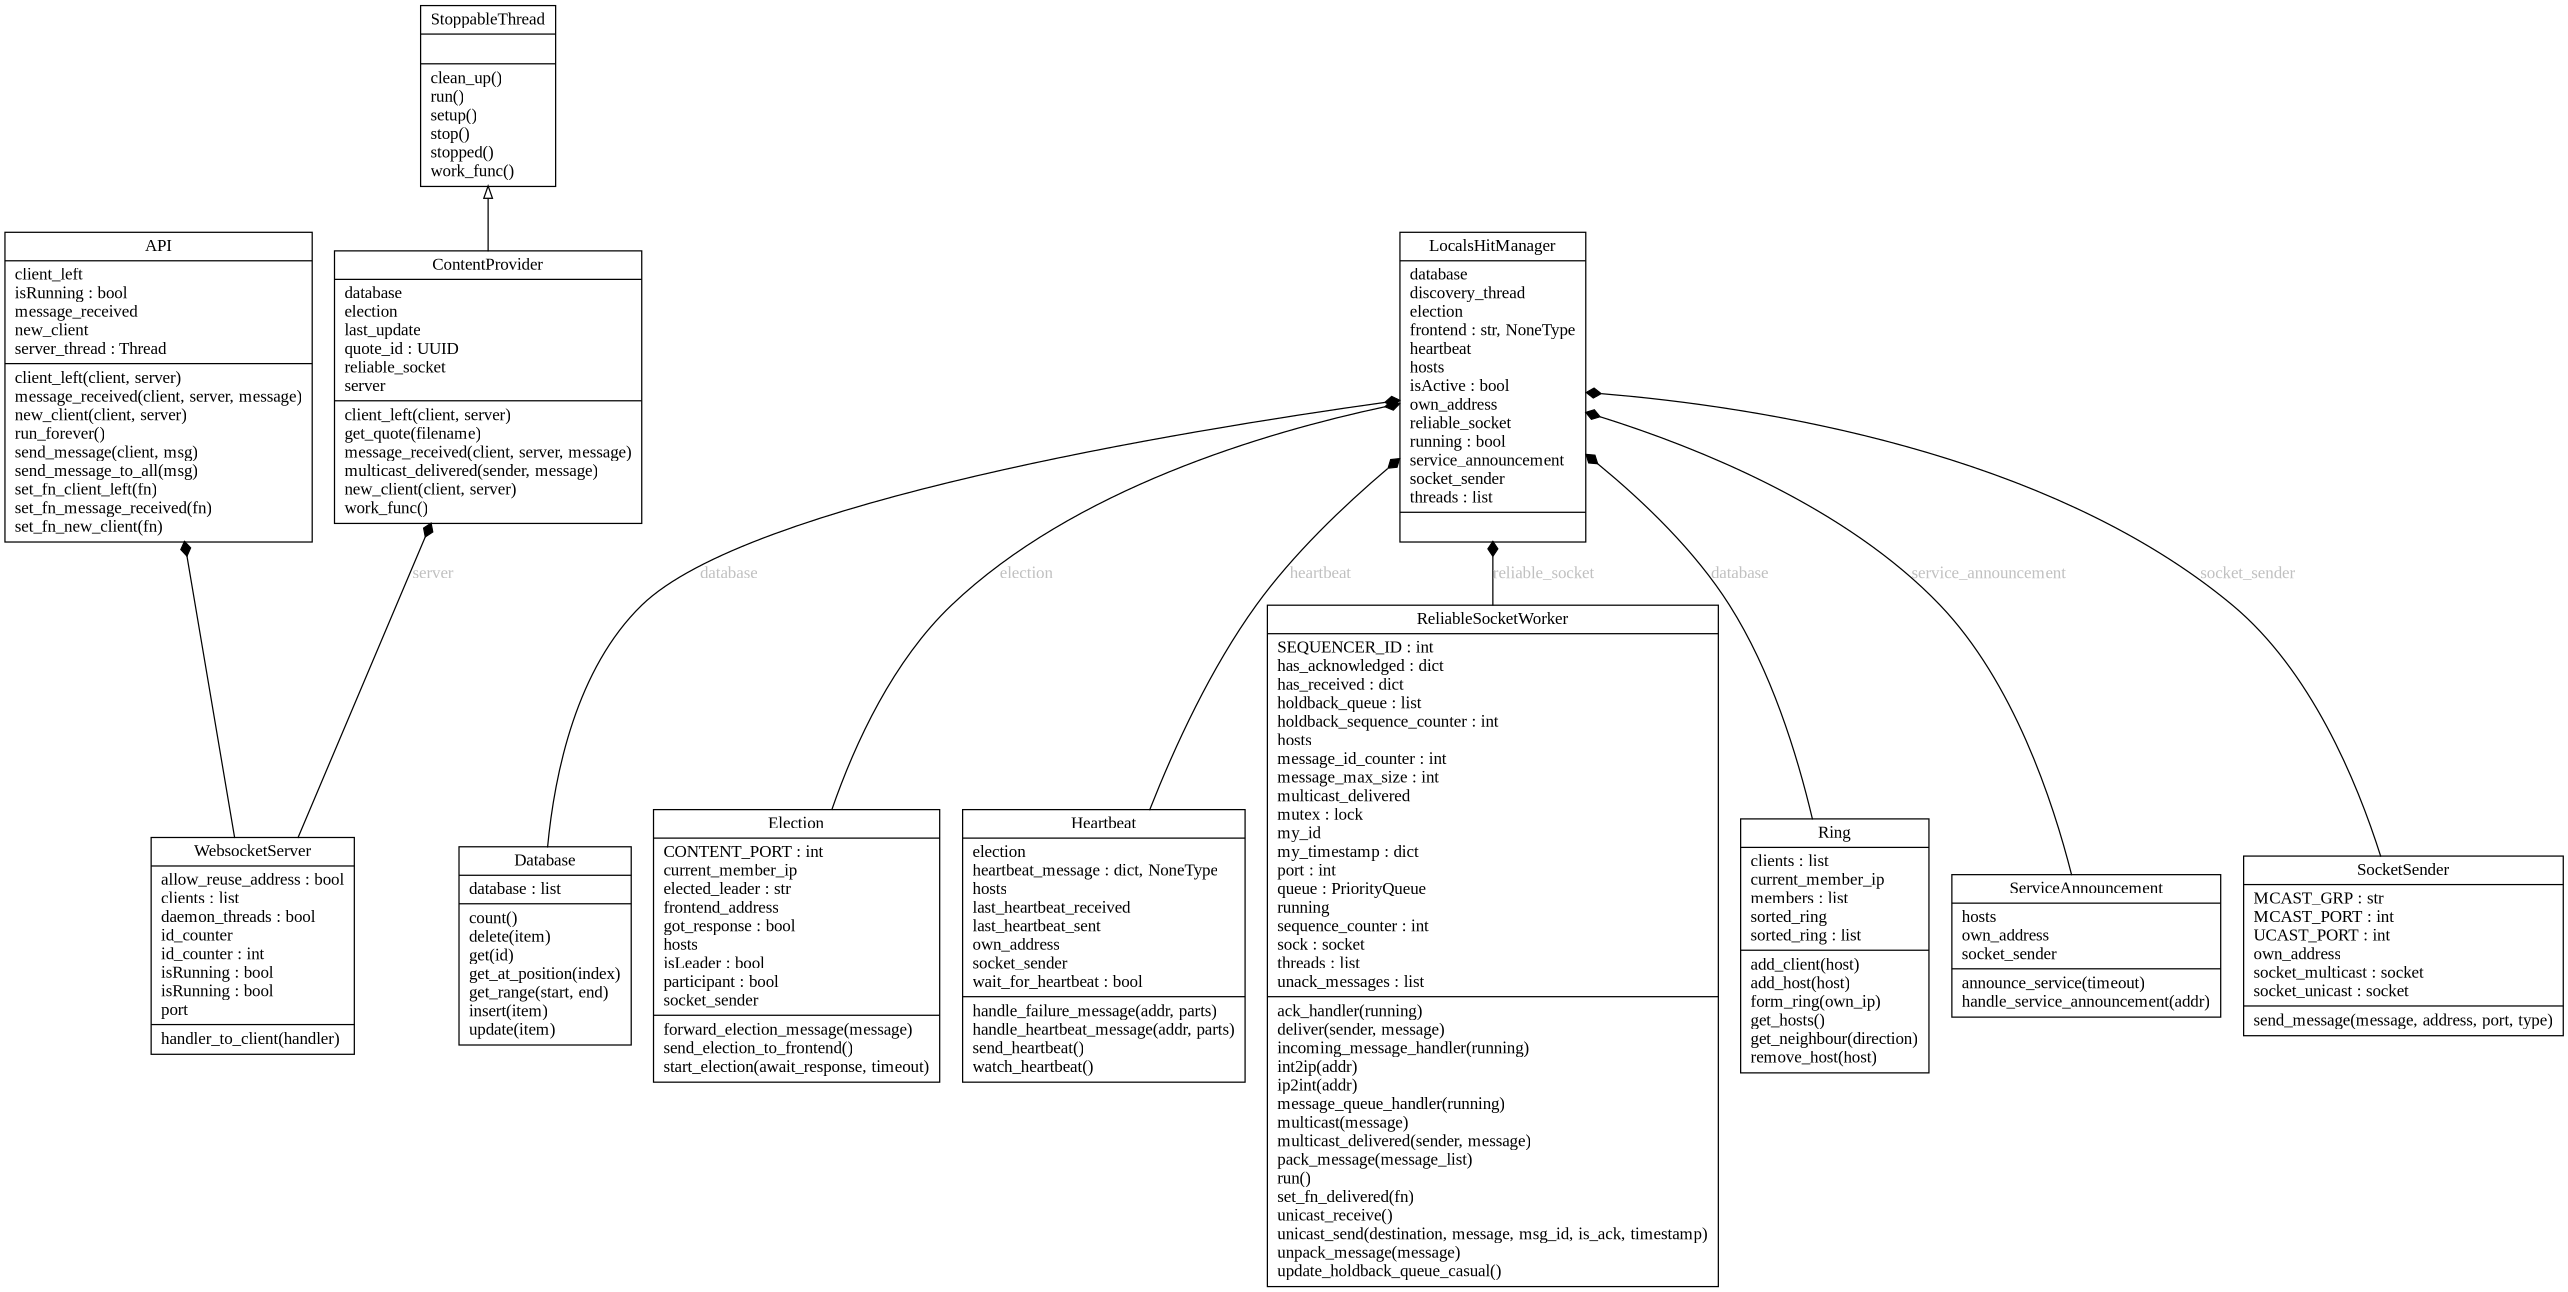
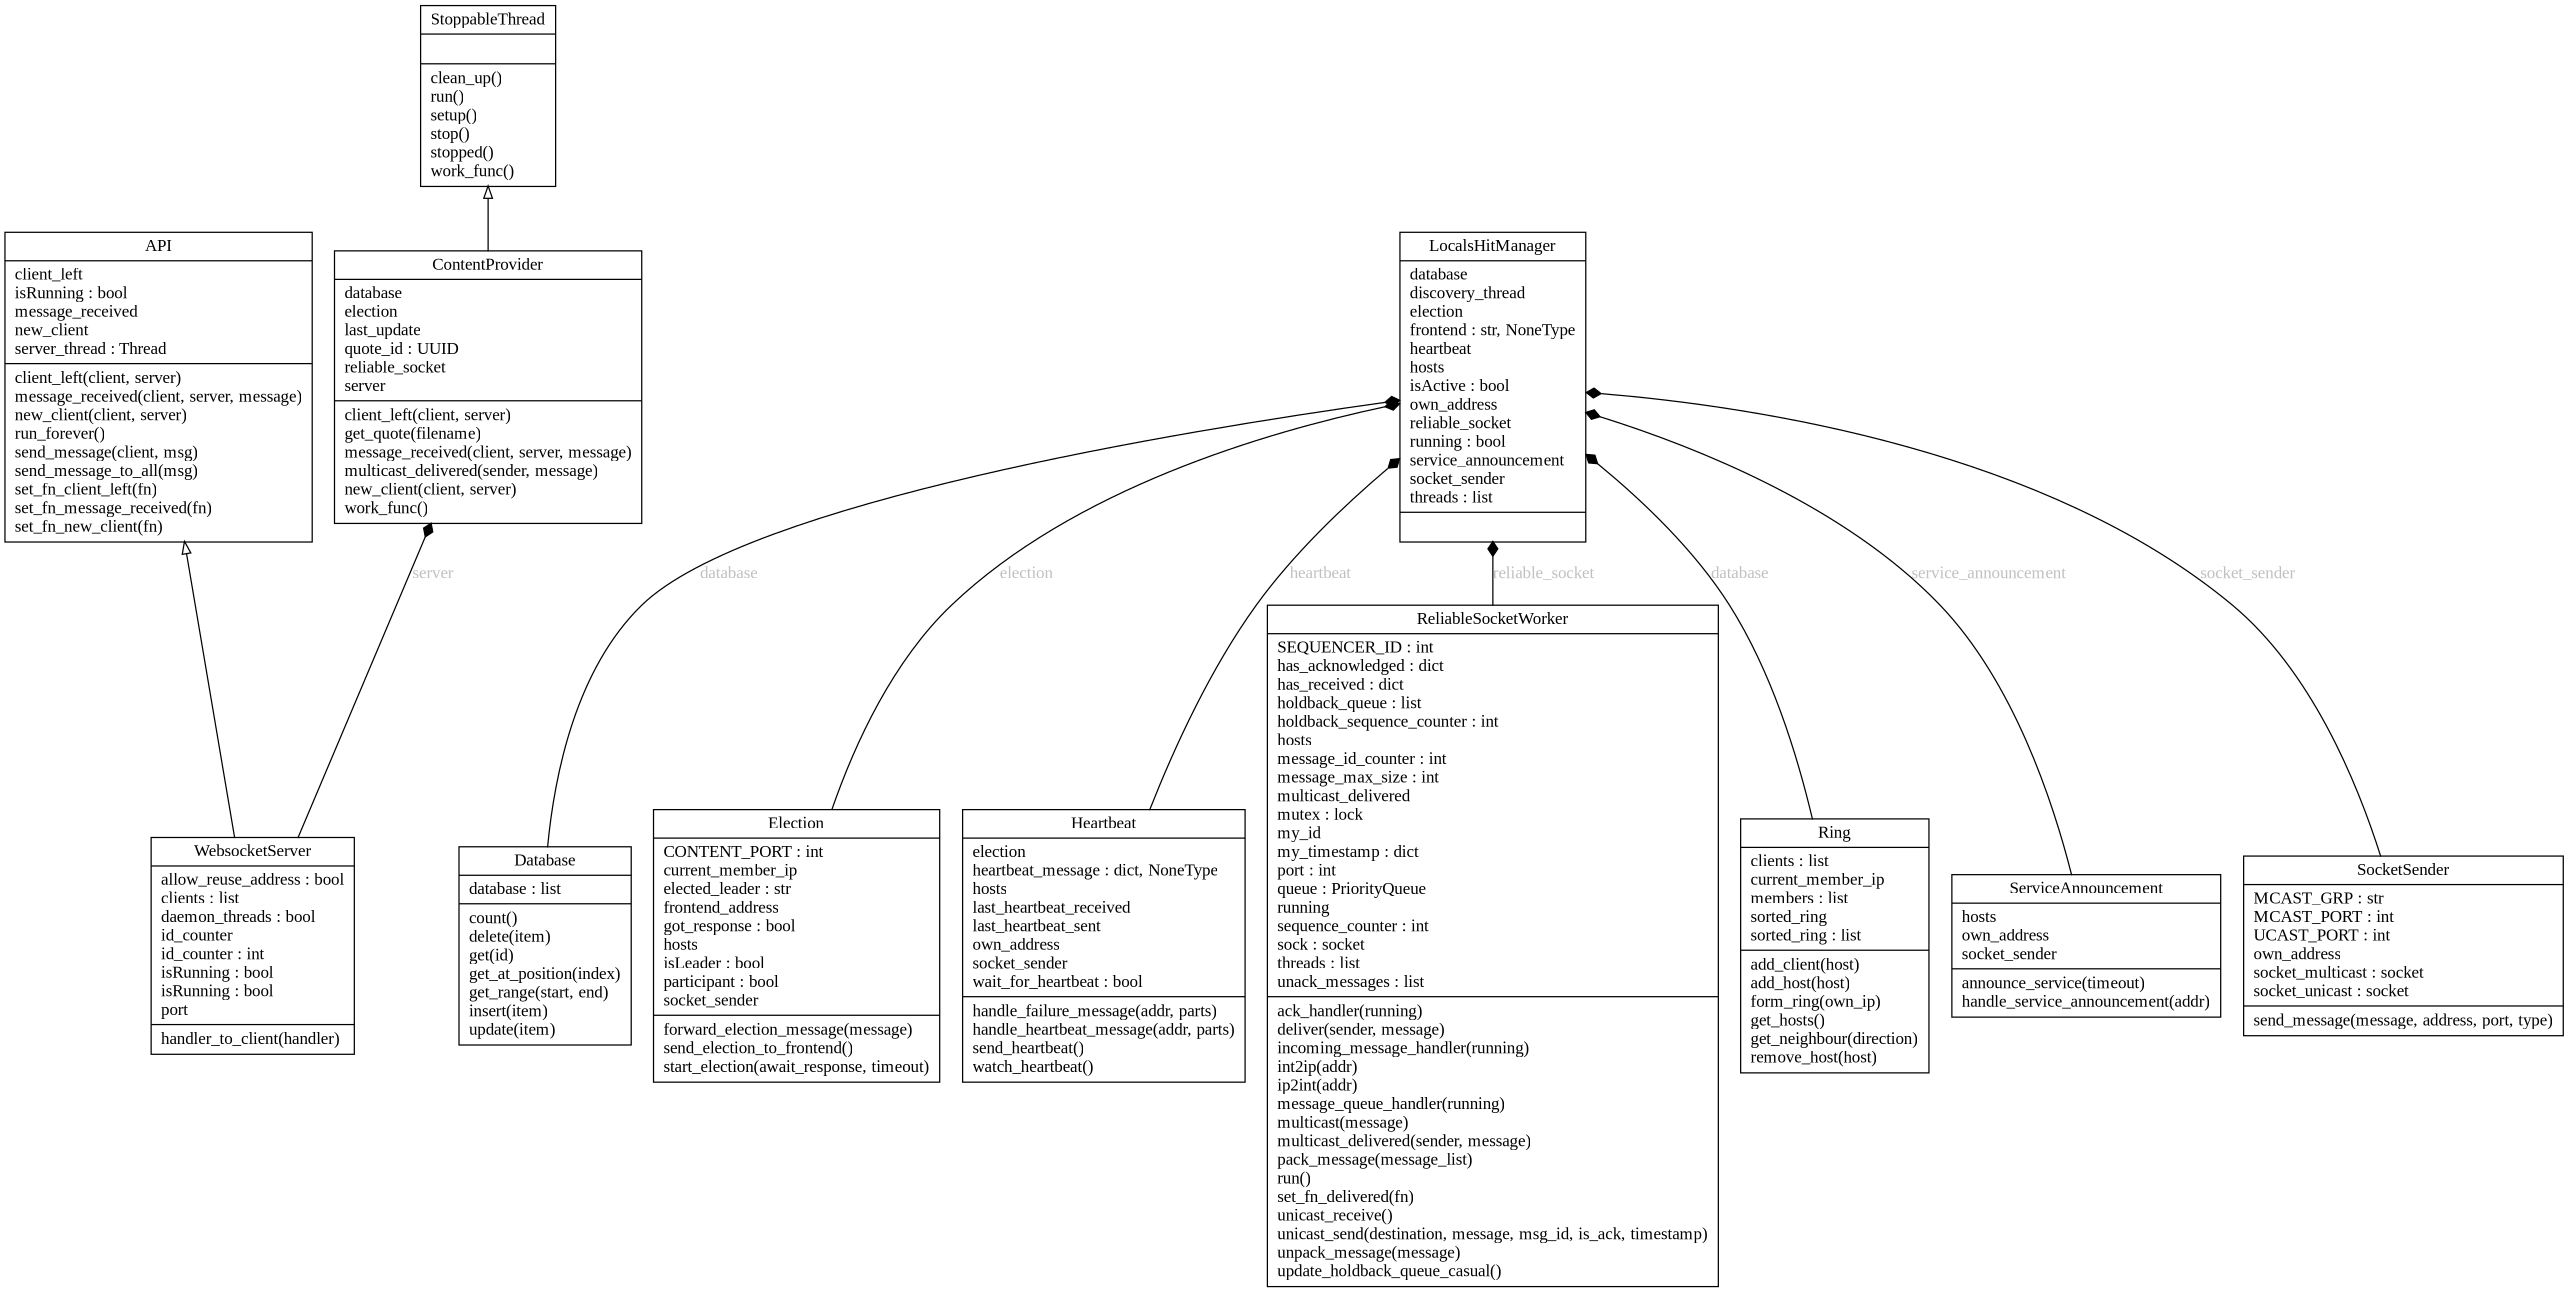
(211, 696) -> (211, 696)
